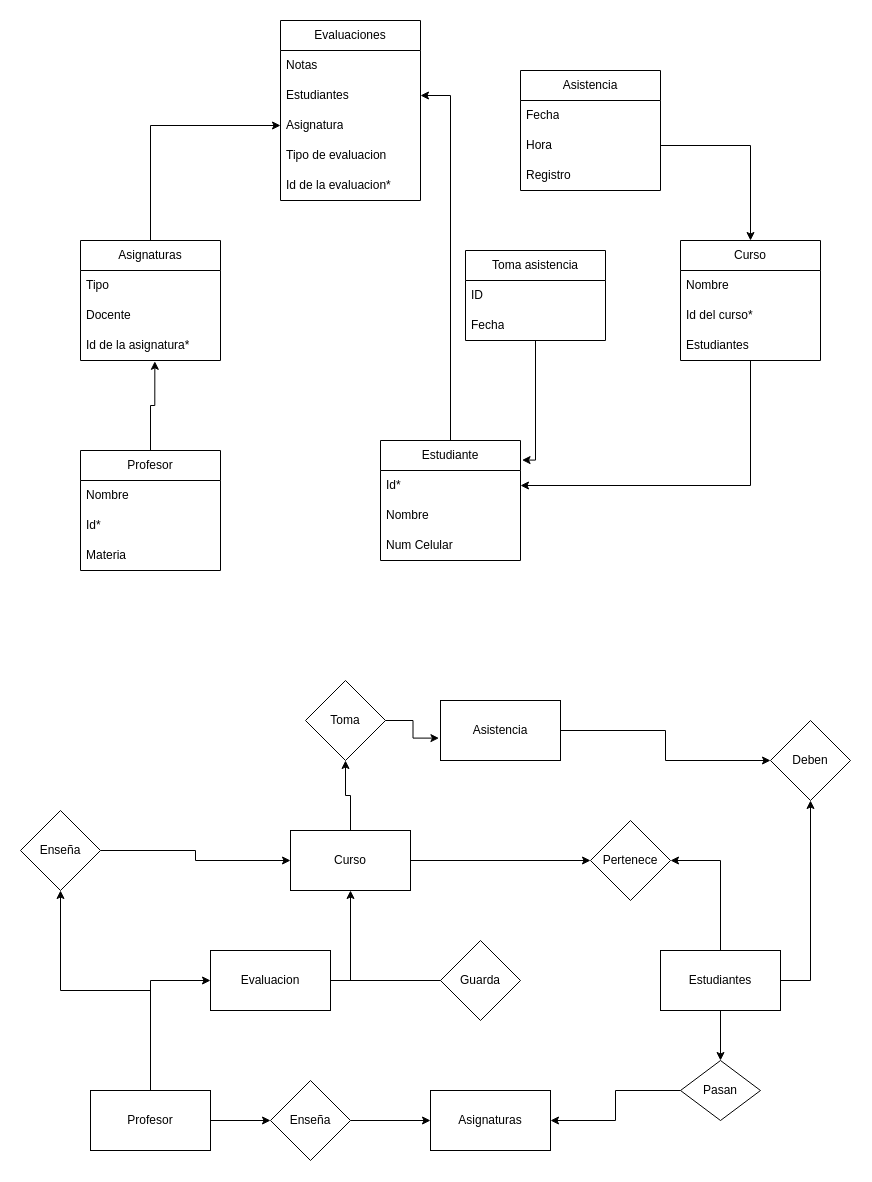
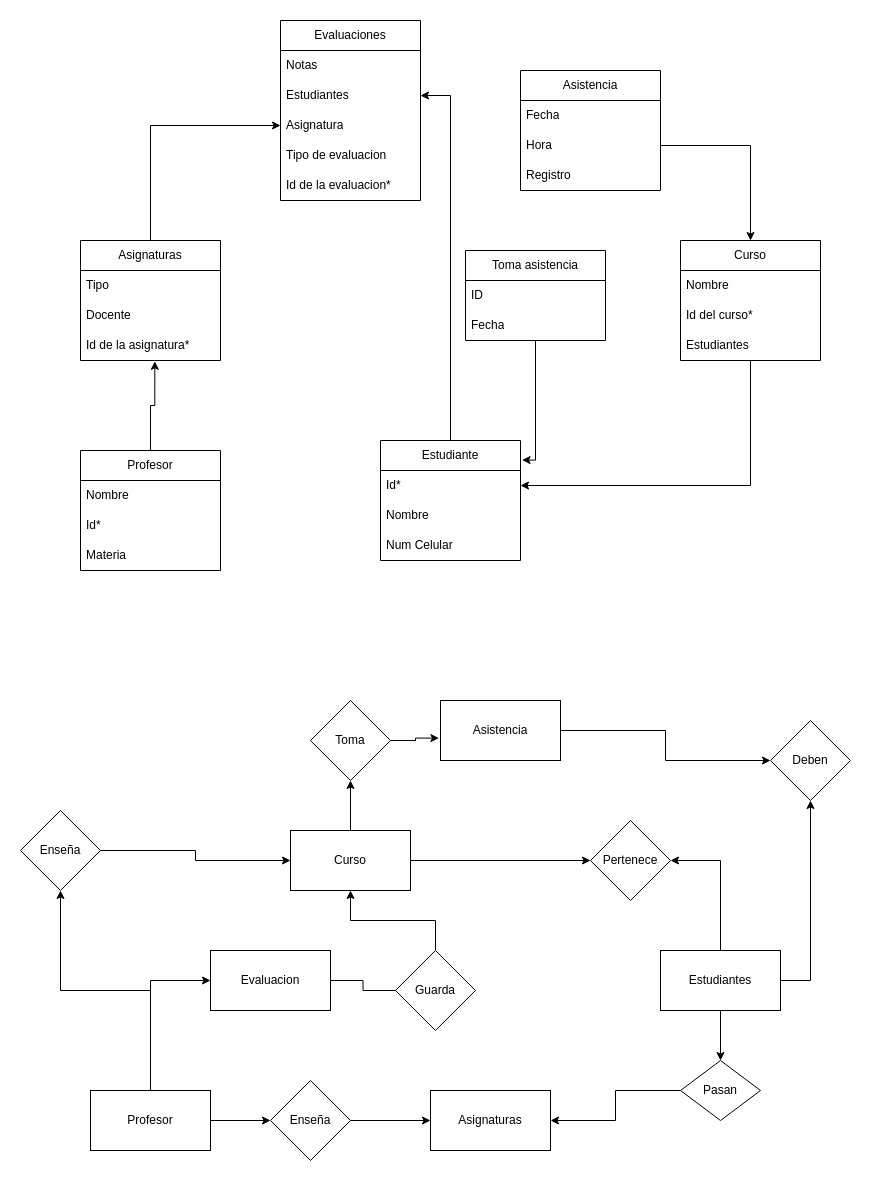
(346, 721) -> (351, 741)
(481, 981) -> (436, 991)
